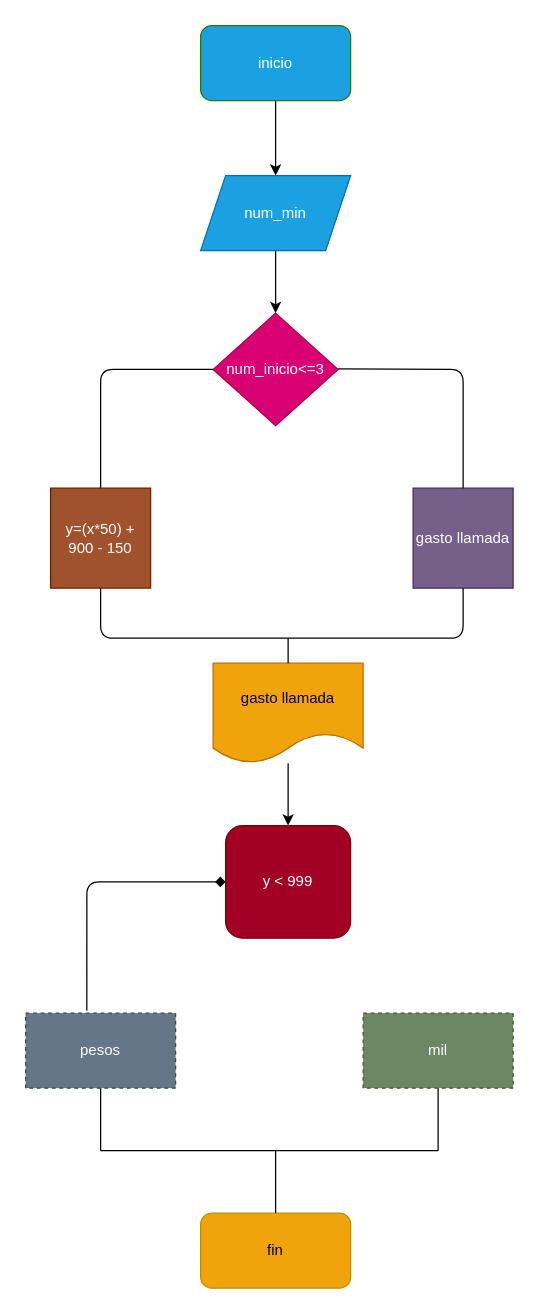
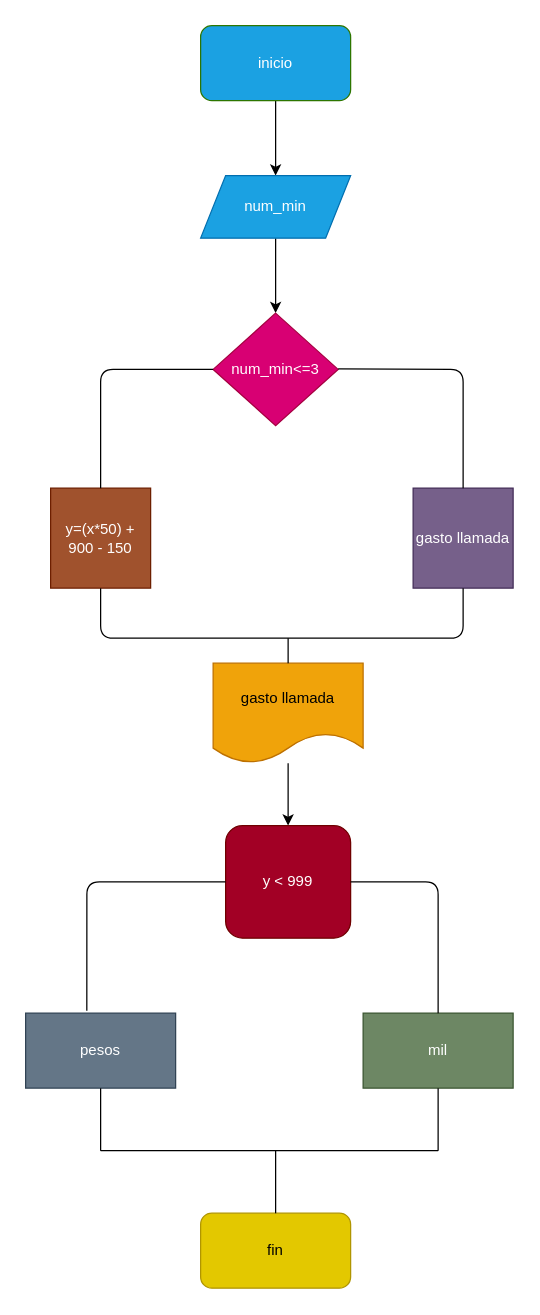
(276, 213) -> (276, 207)
(276, 369) -> (276, 369)
(215, 882) -> (220, 882)
none -> (438, 909)
(101, 1051) -> (101, 1051)
(438, 1051) -> (438, 1051)
(276, 1251) -> (276, 1251)
